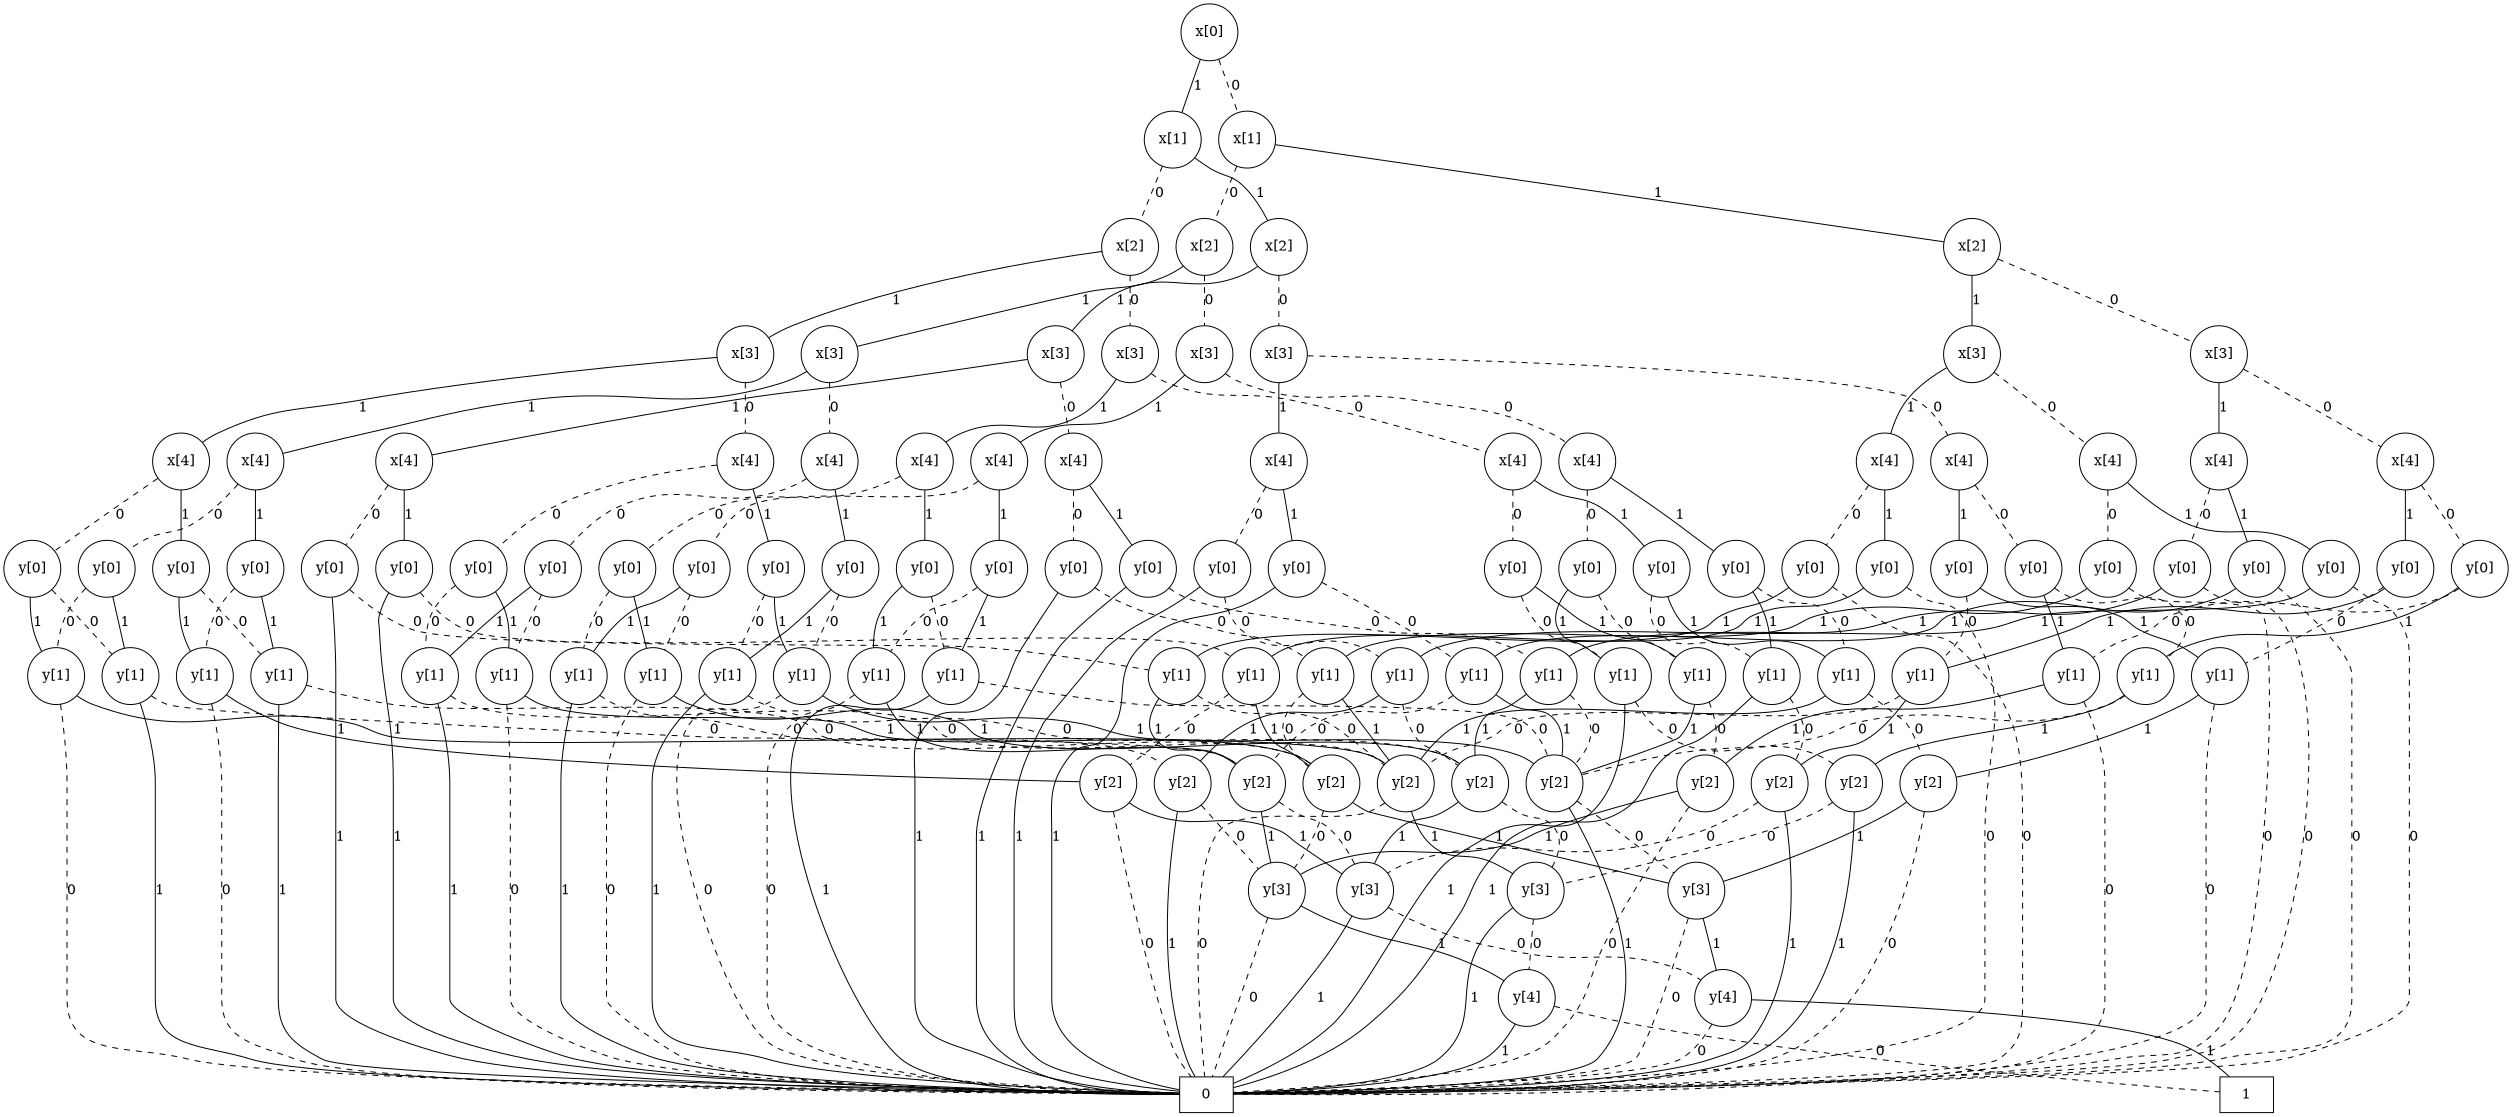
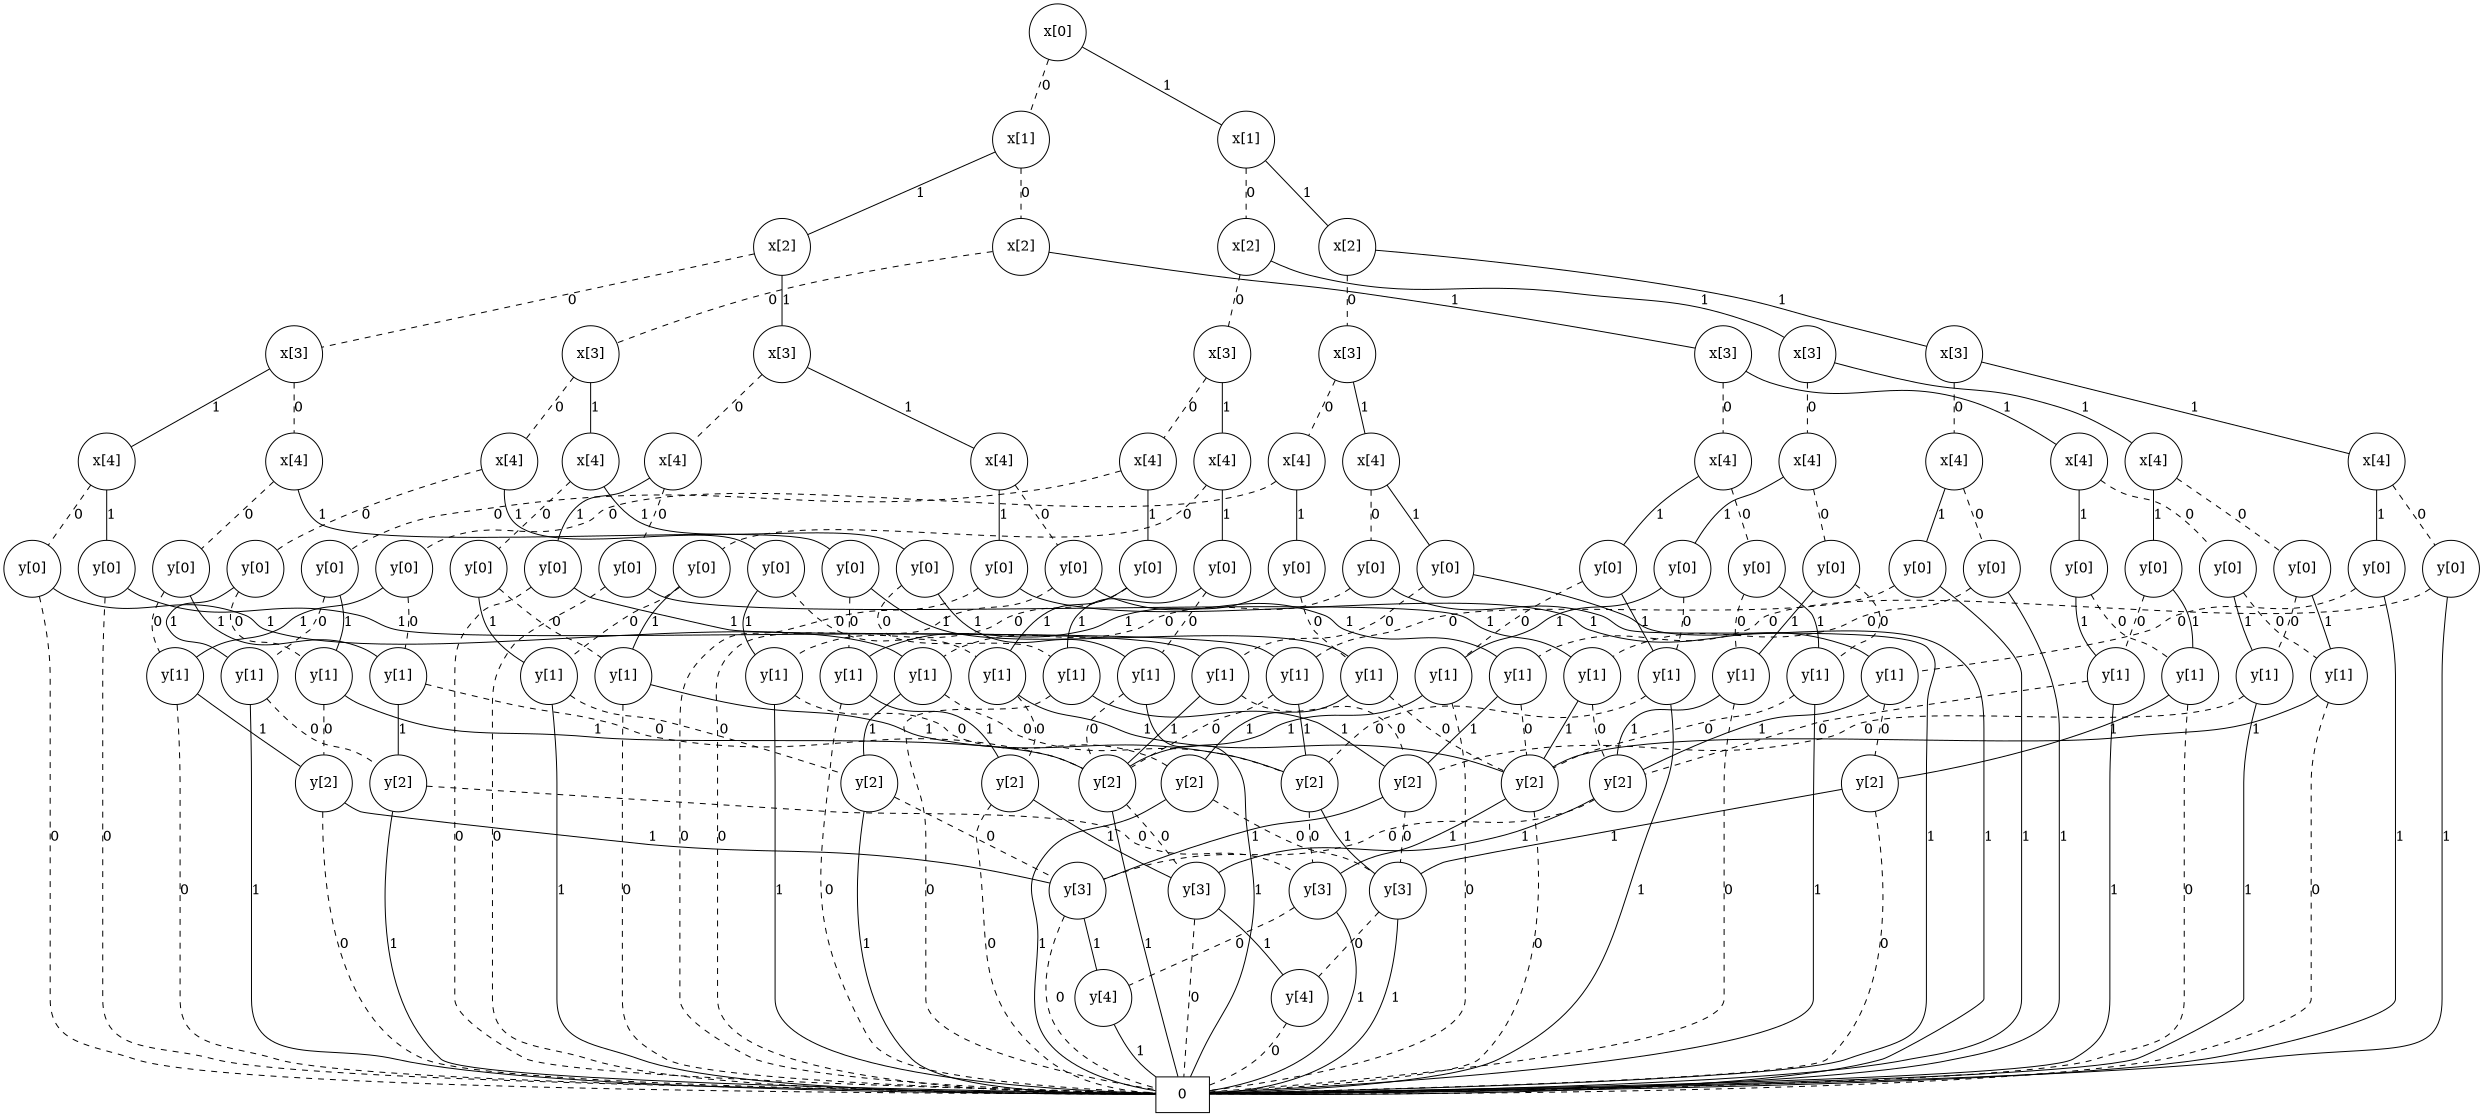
(2247, 1095) -> none
